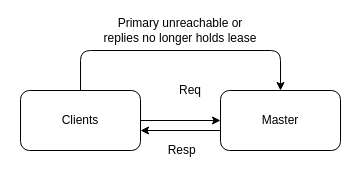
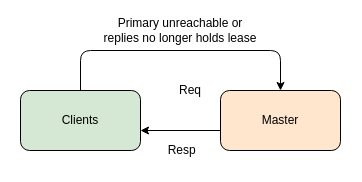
(81, 121) -> (81, 121)
(177, 121) -> none
(281, 121) -> (281, 121)
